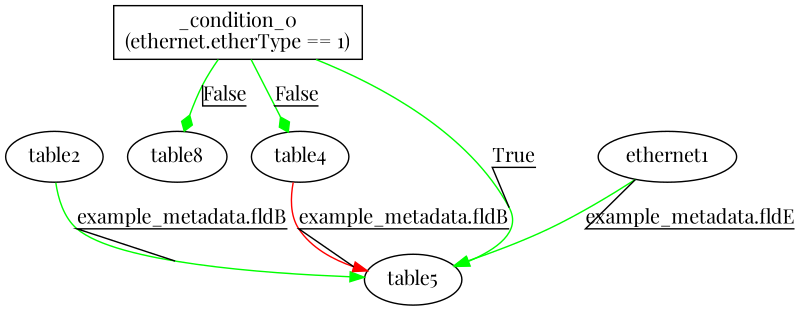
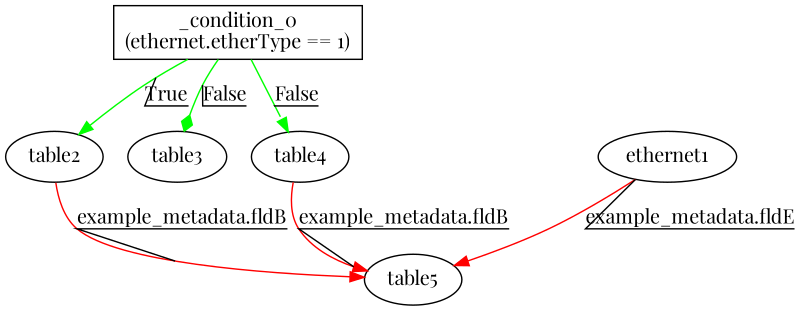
(266, 88) -> (266, 88)
(455, 142) -> (137, 90)
(177, 157) -> (177, 157)
(554, 226) -> (554, 226)
(185, 262) -> (185, 262)
